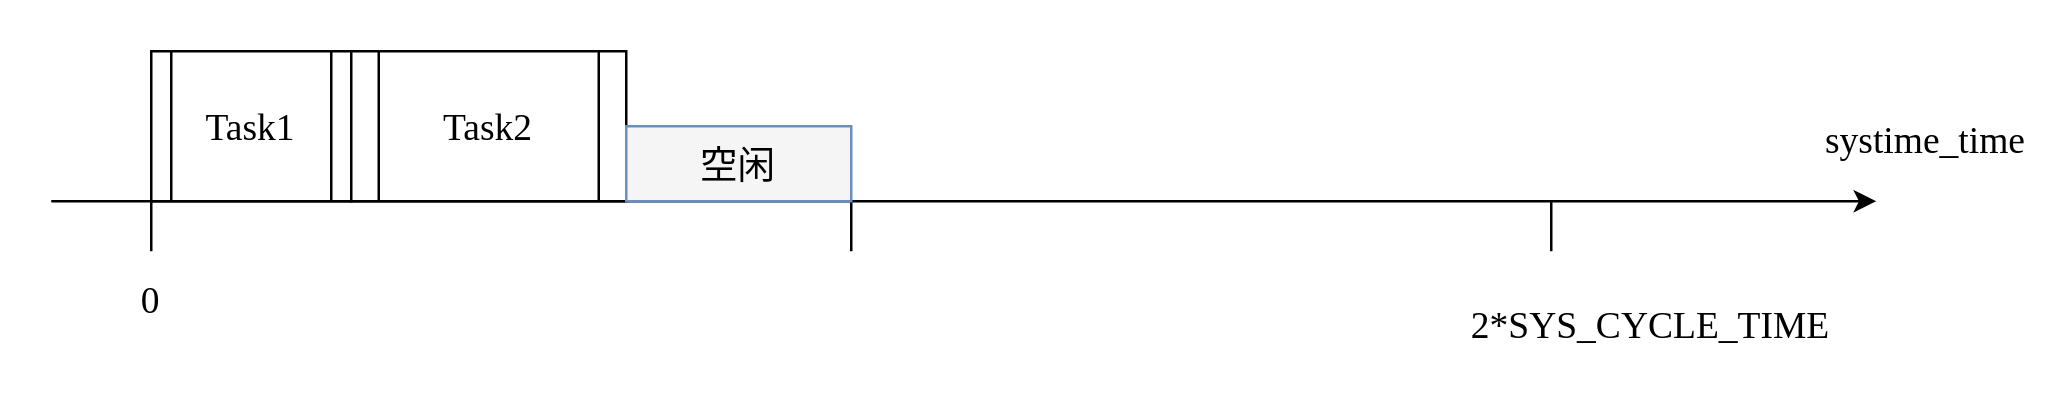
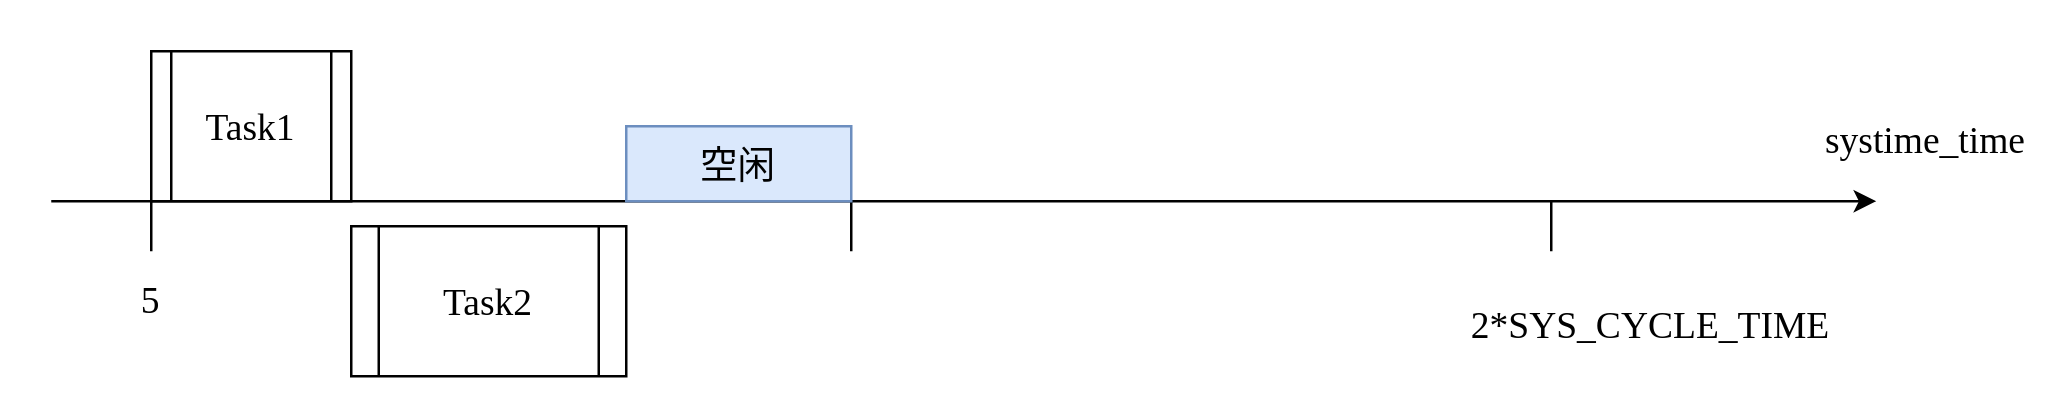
(489, 126) -> (489, 301)
(739, 164) -> (739, 164)
(151, 299) -> (151, 299)
